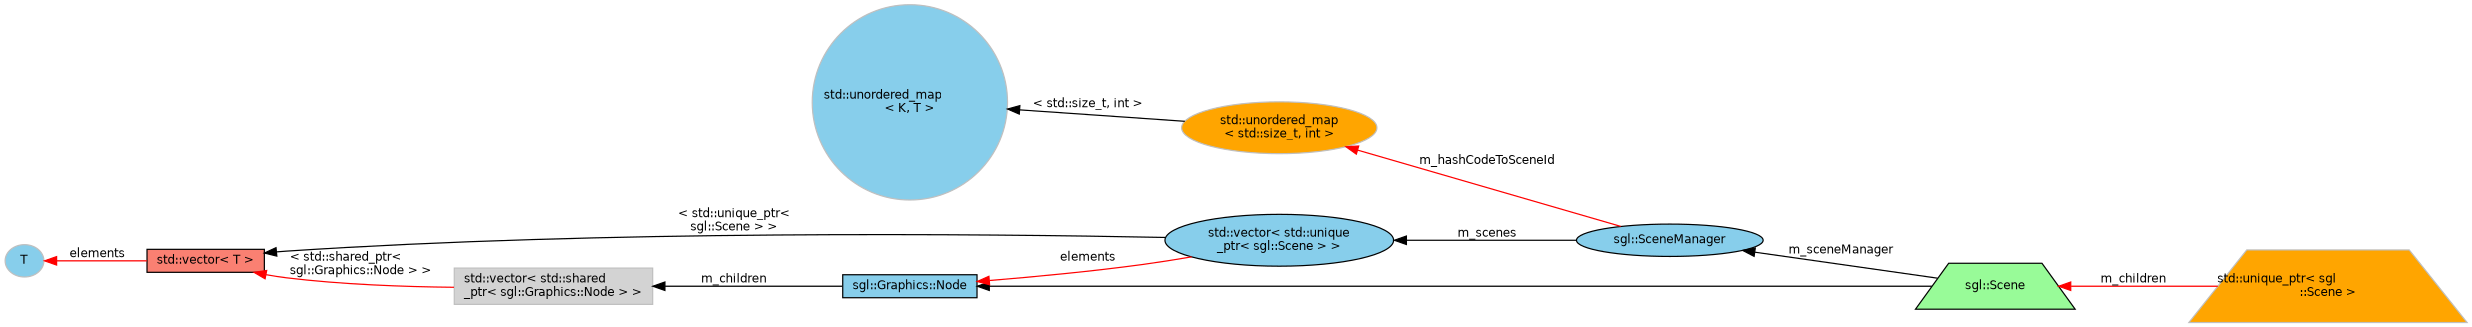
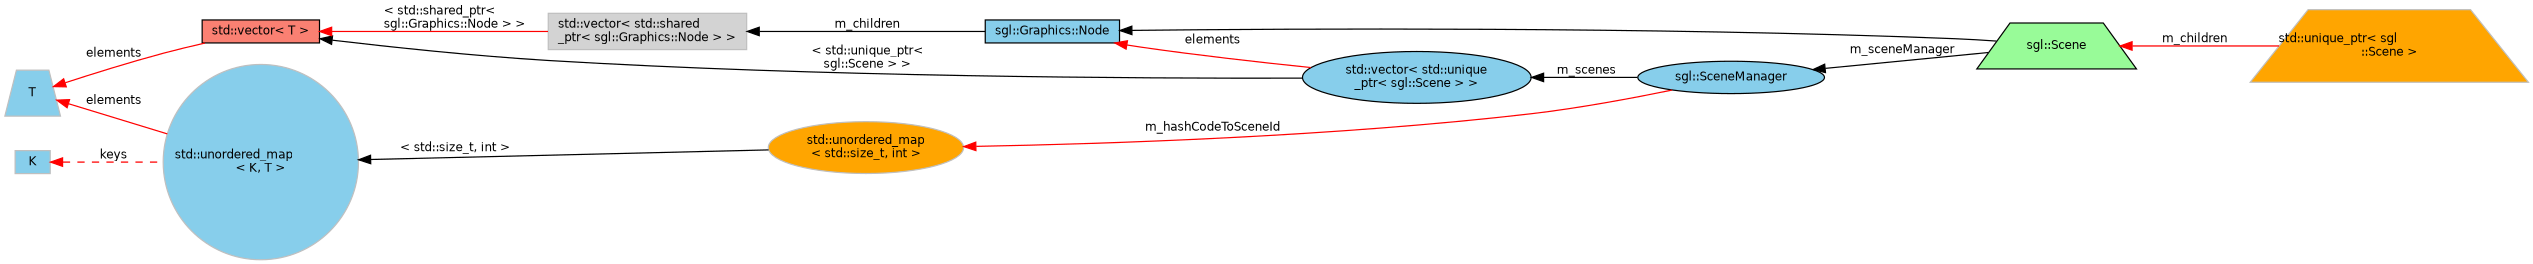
none -> (118, 119)
none -> (33, 162)
(25, 261) -> (33, 93)
